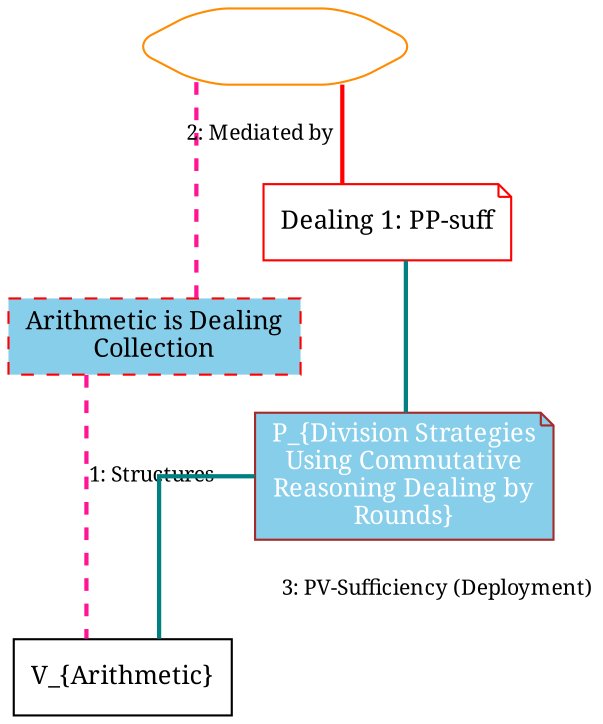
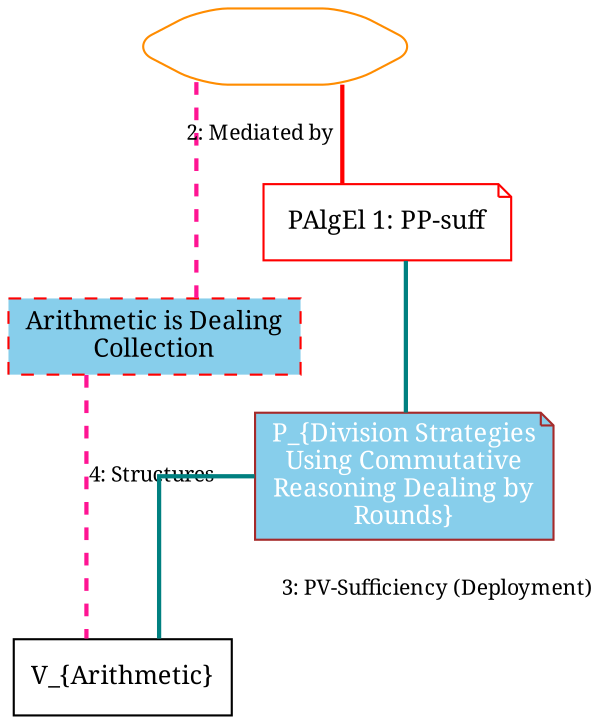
(387, 222) -> (387, 222)
(152, 476) -> (152, 476)
